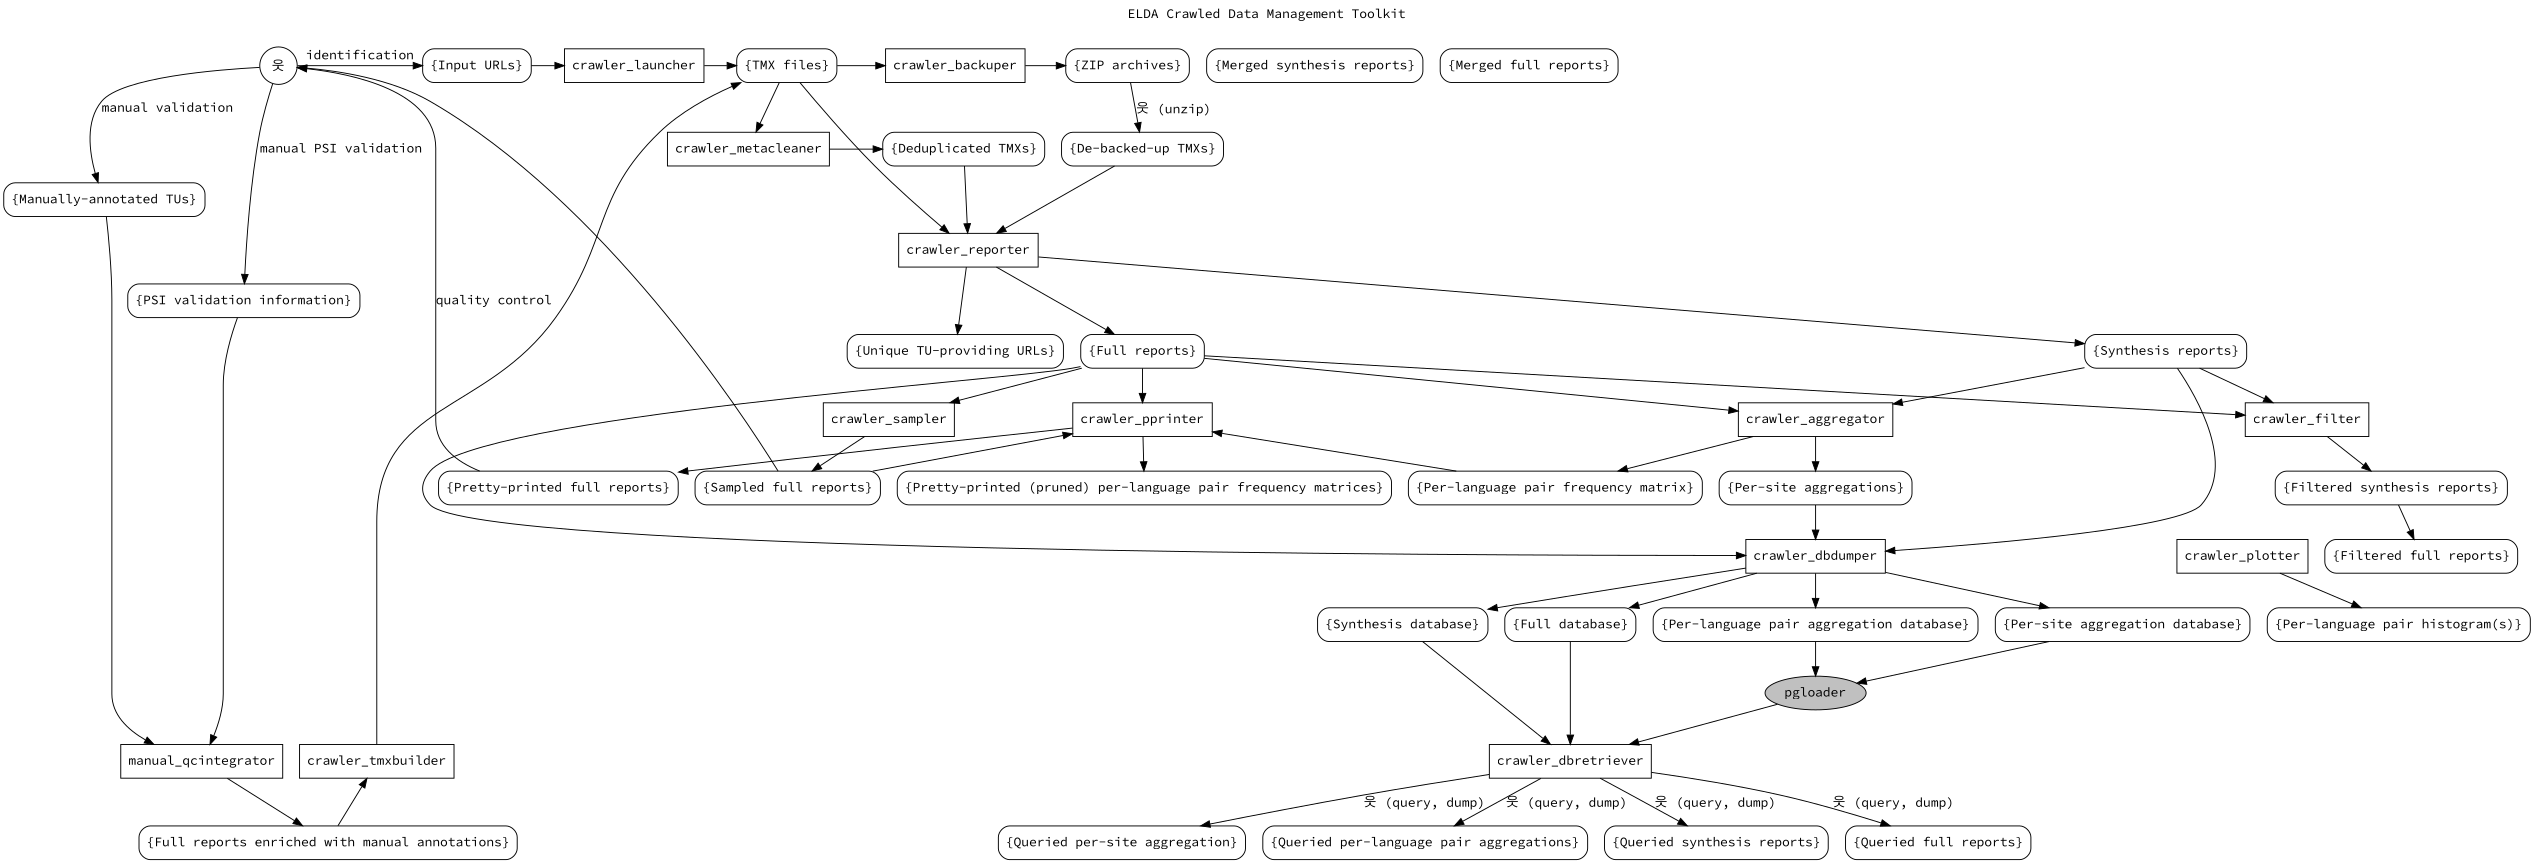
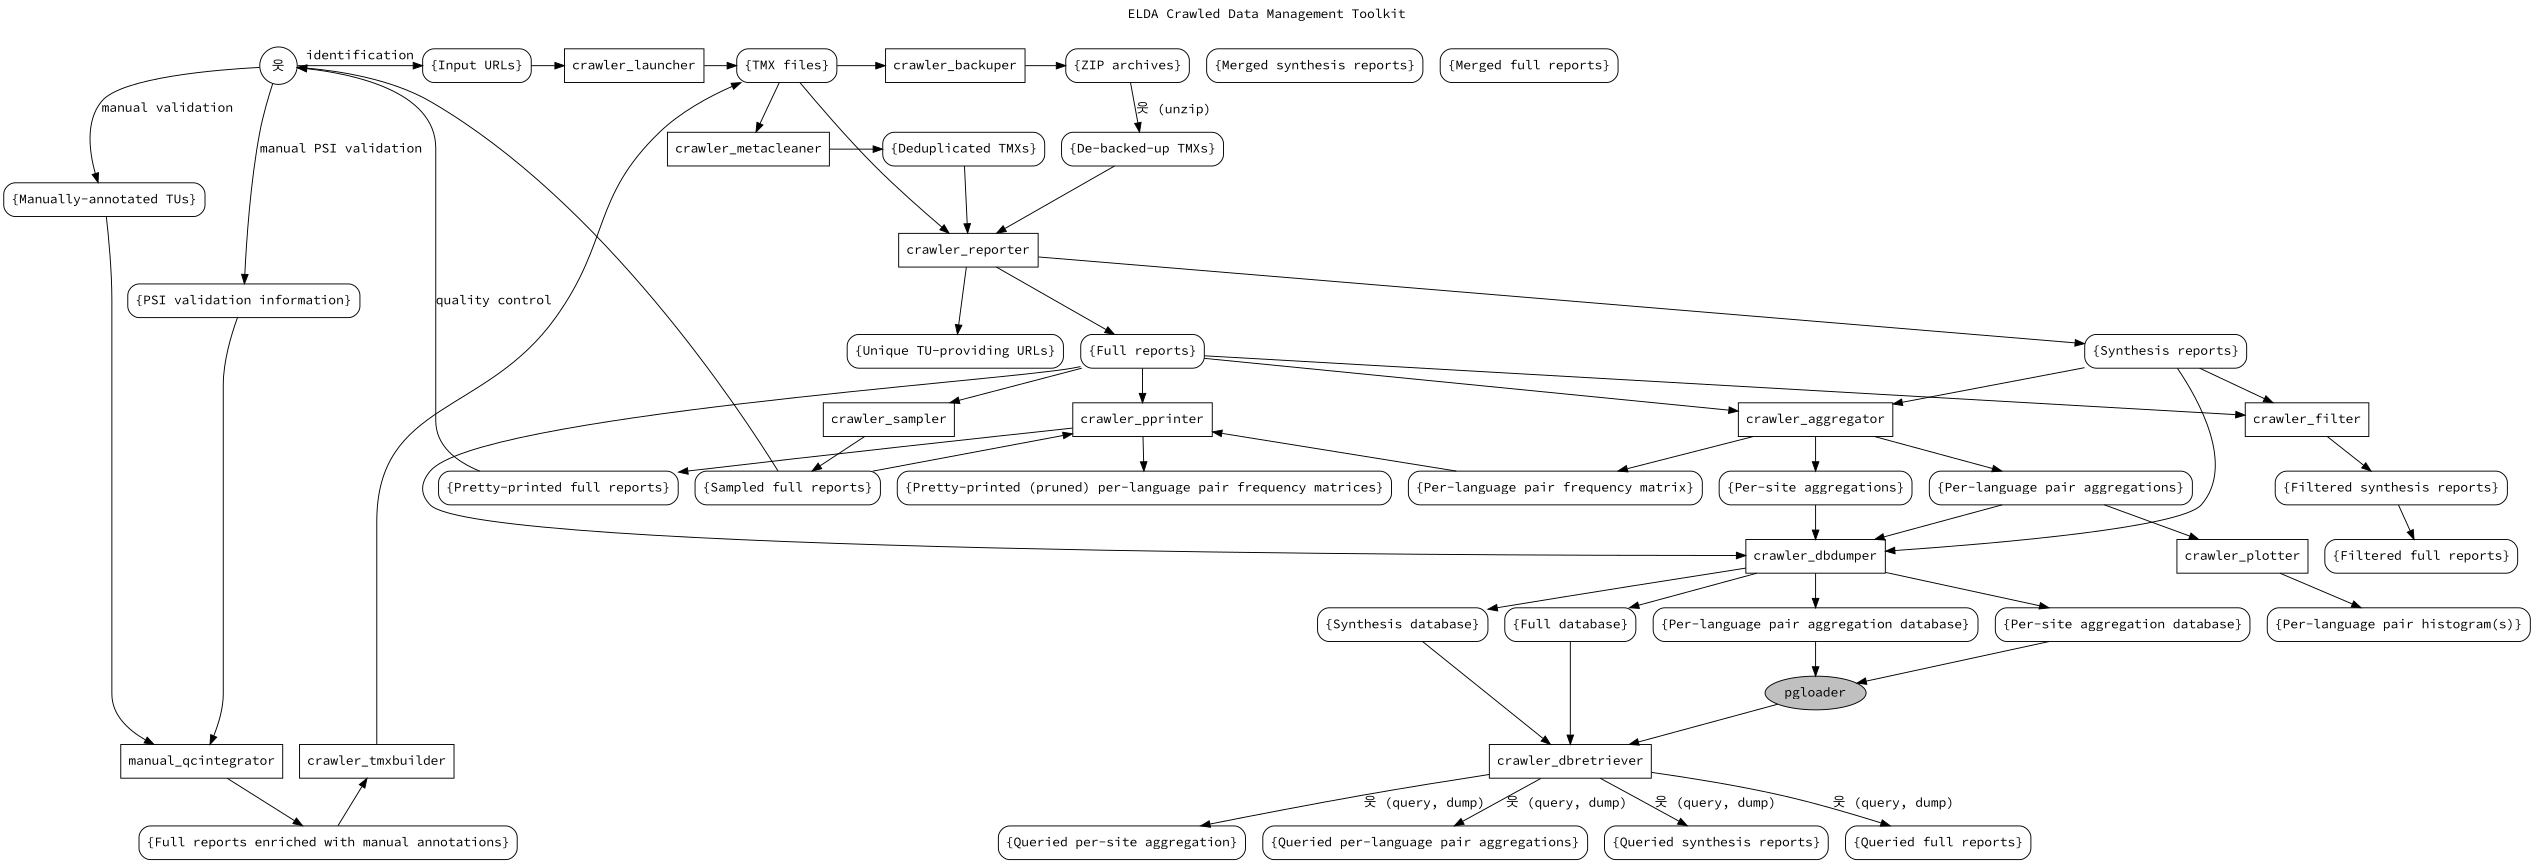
none -> (2061, 488)
